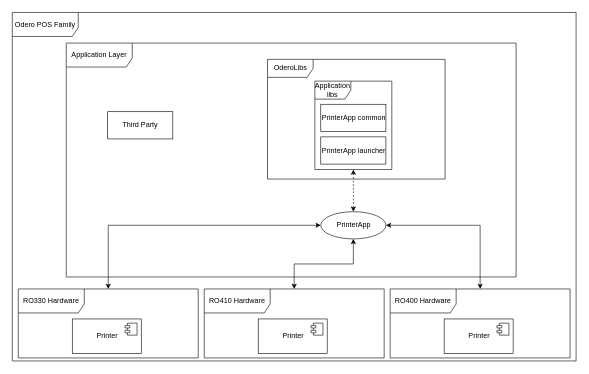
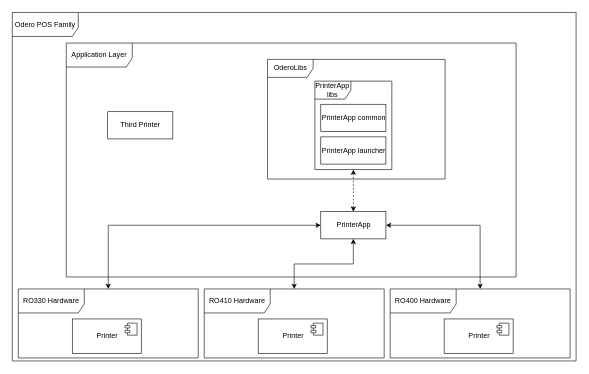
(333, 90) -> (333, 90)
(140, 125) -> (140, 125)
(353, 225) -> (353, 225)
